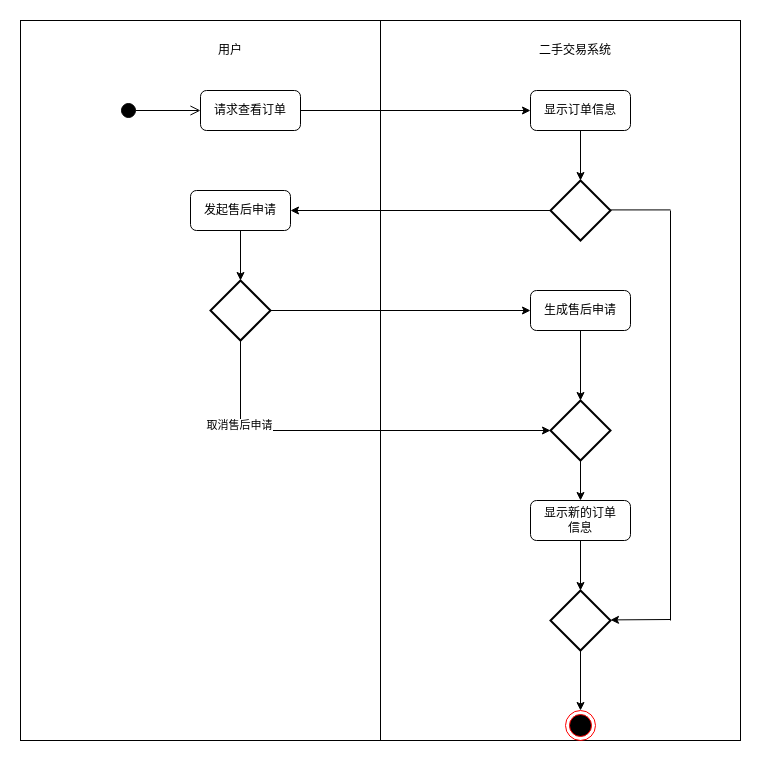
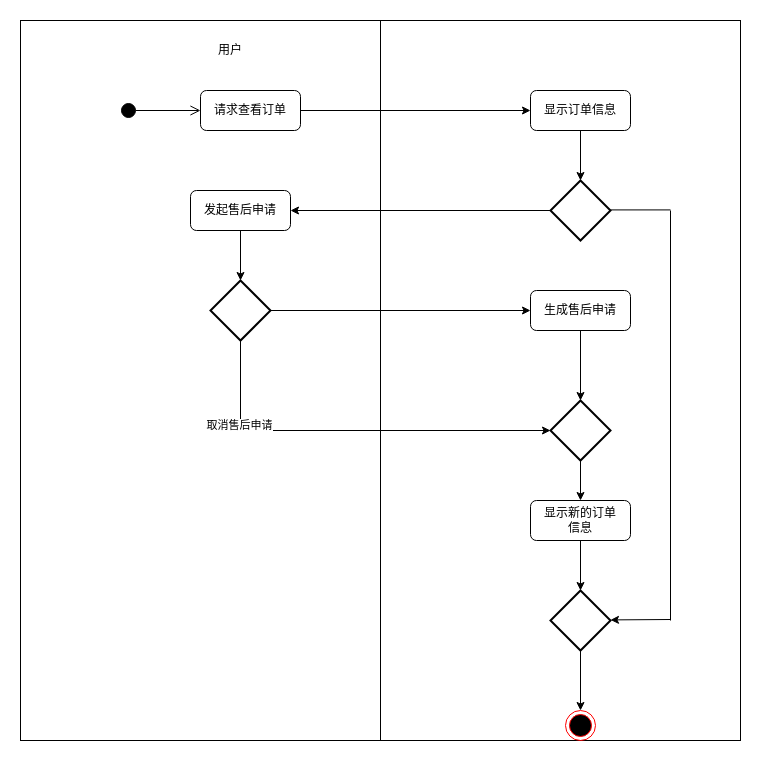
(576, 51) -> none
